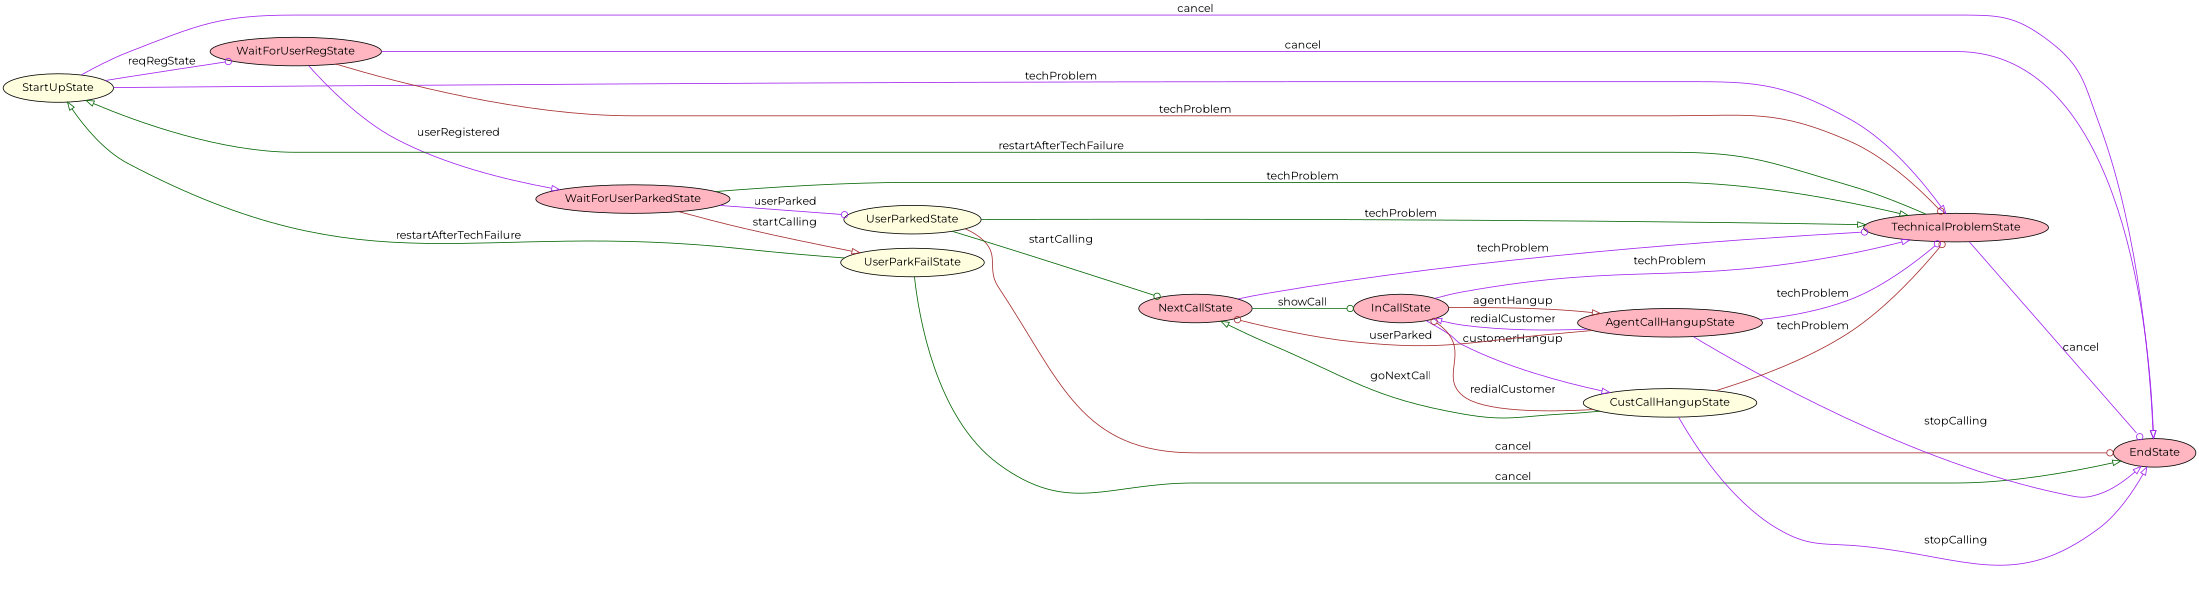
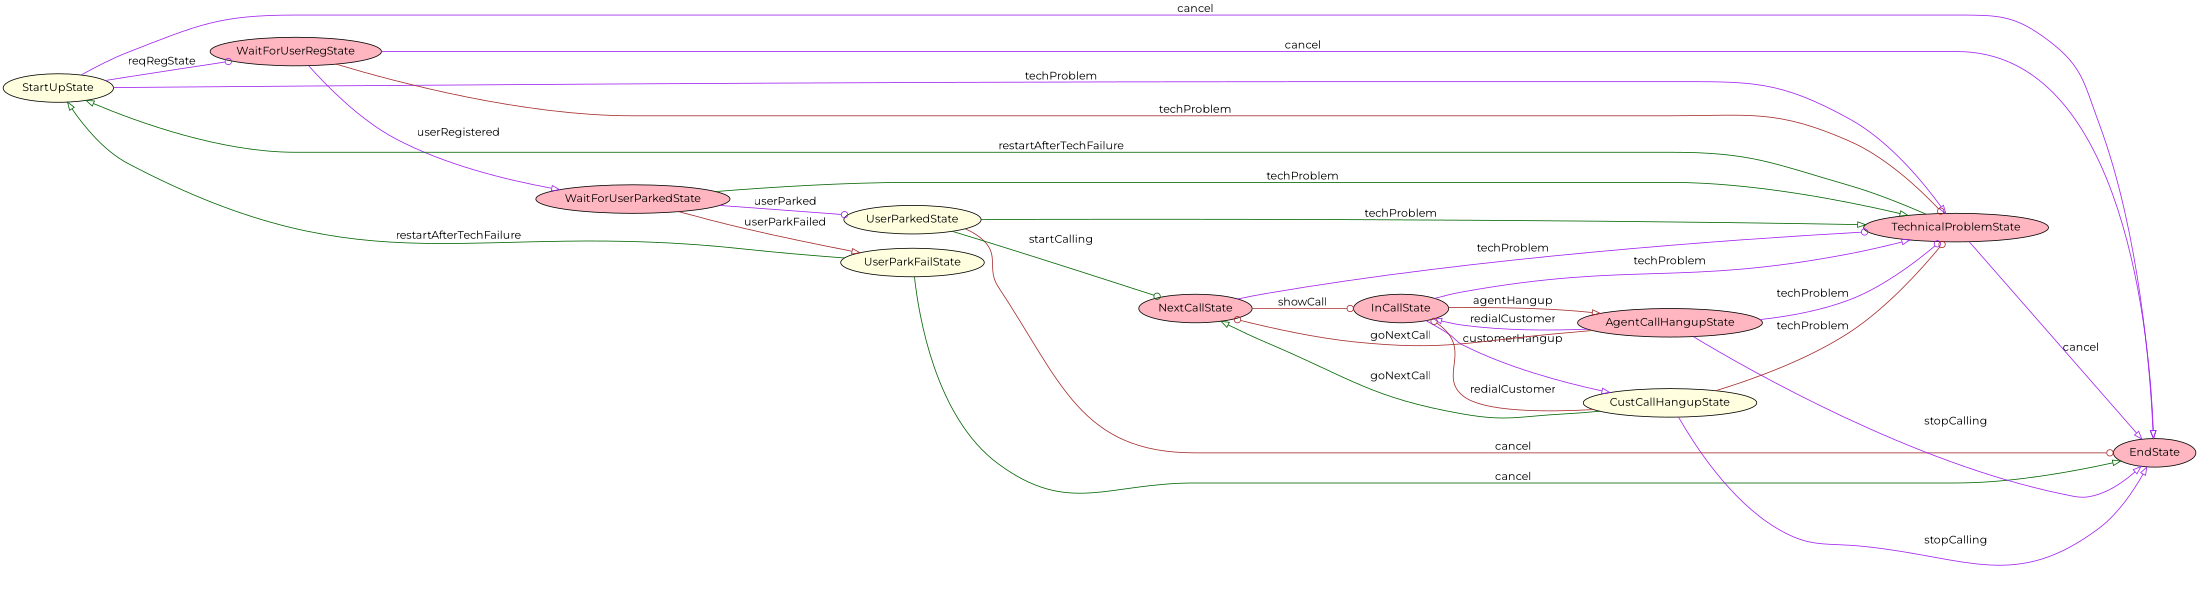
(785, 222) -> (785, 222)
(1300, 308) -> (1300, 308)
(1401, 336) -> (1401, 336)
(2053, 338) -> (2053, 338)
